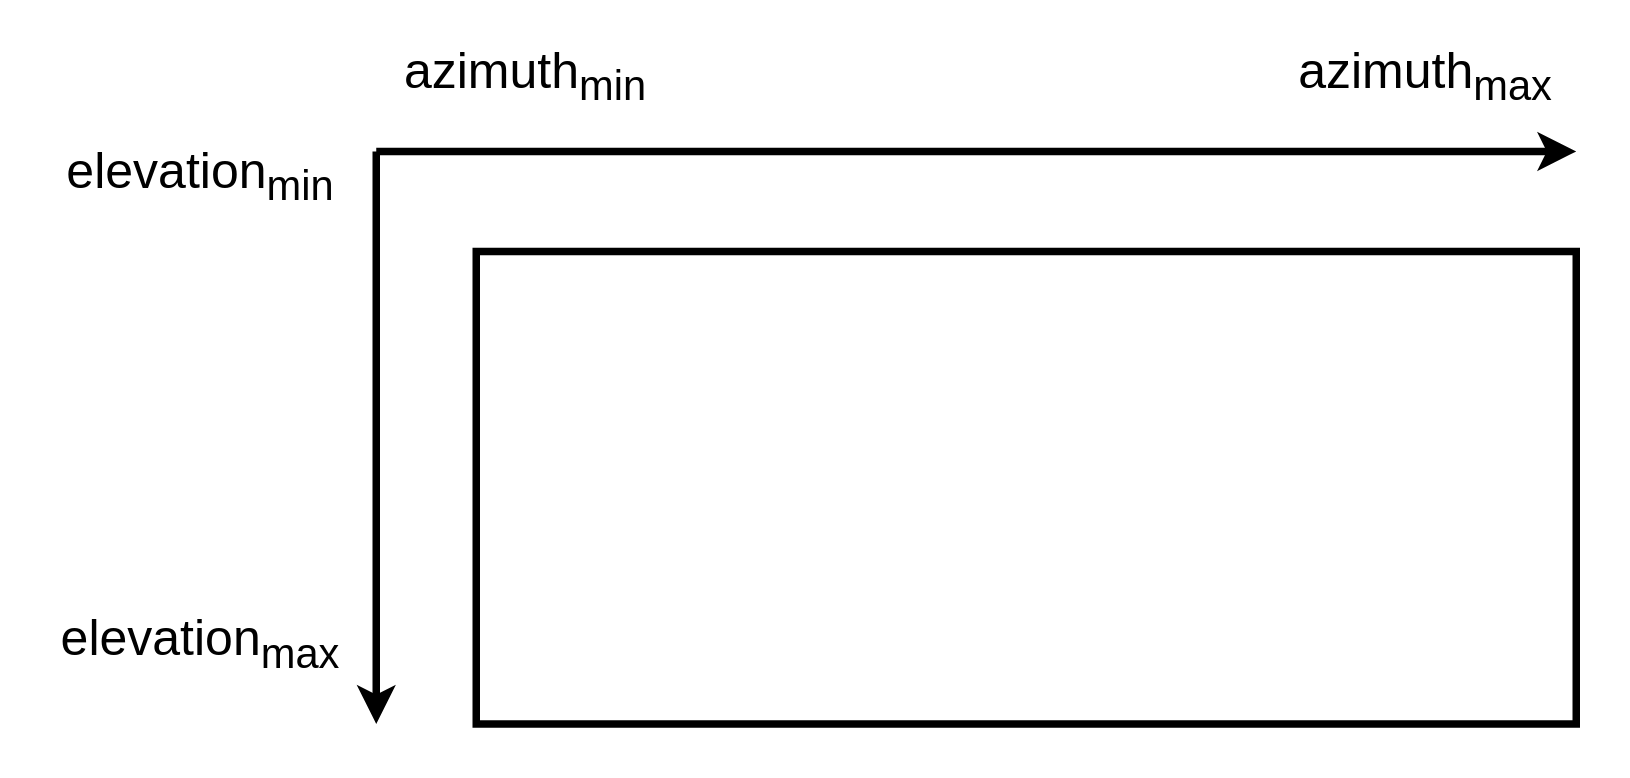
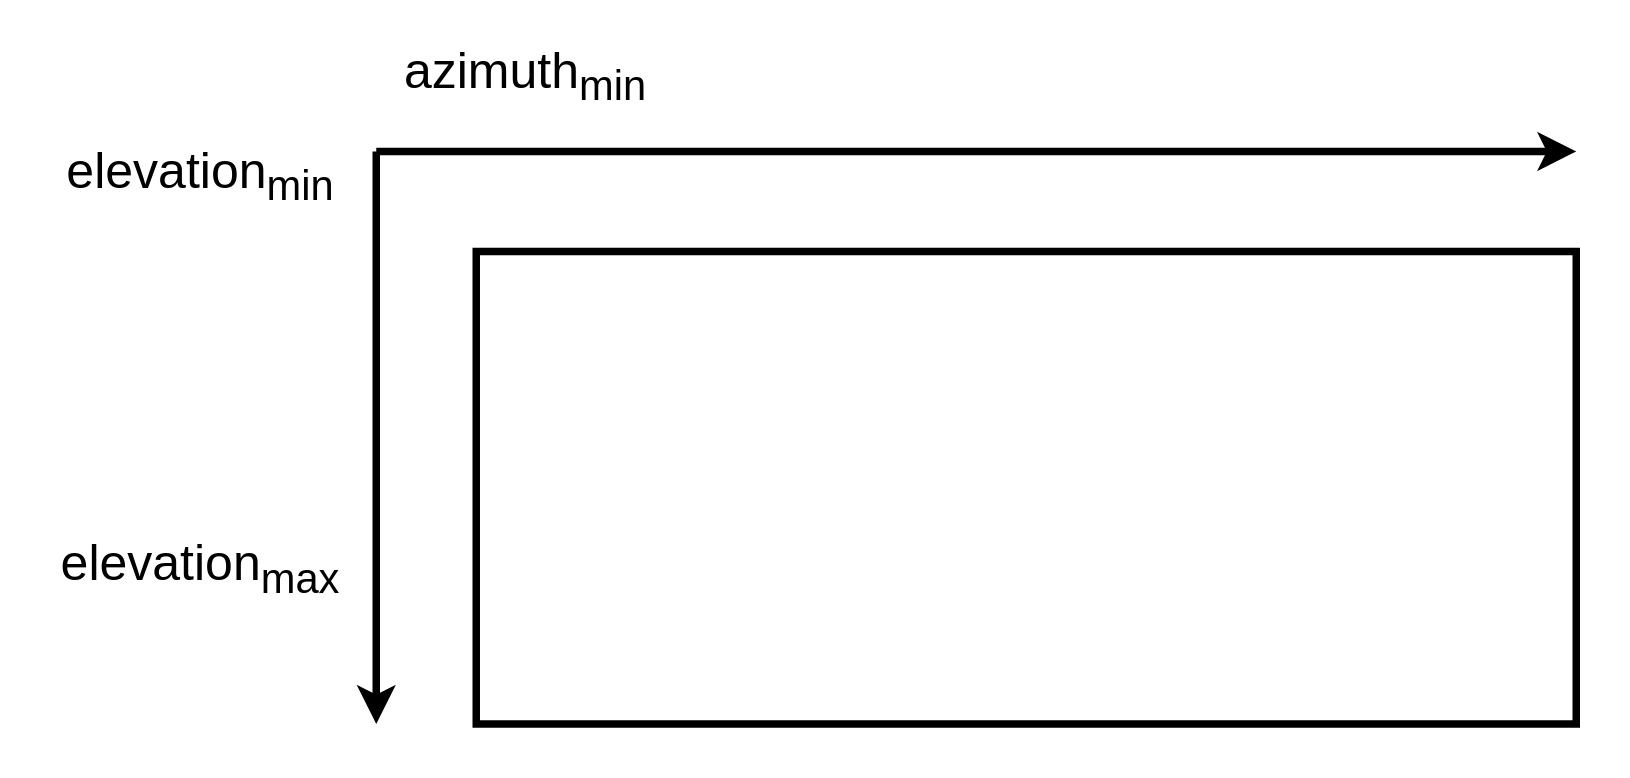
(1426, 76) -> none
(201, 644) -> (201, 569)
